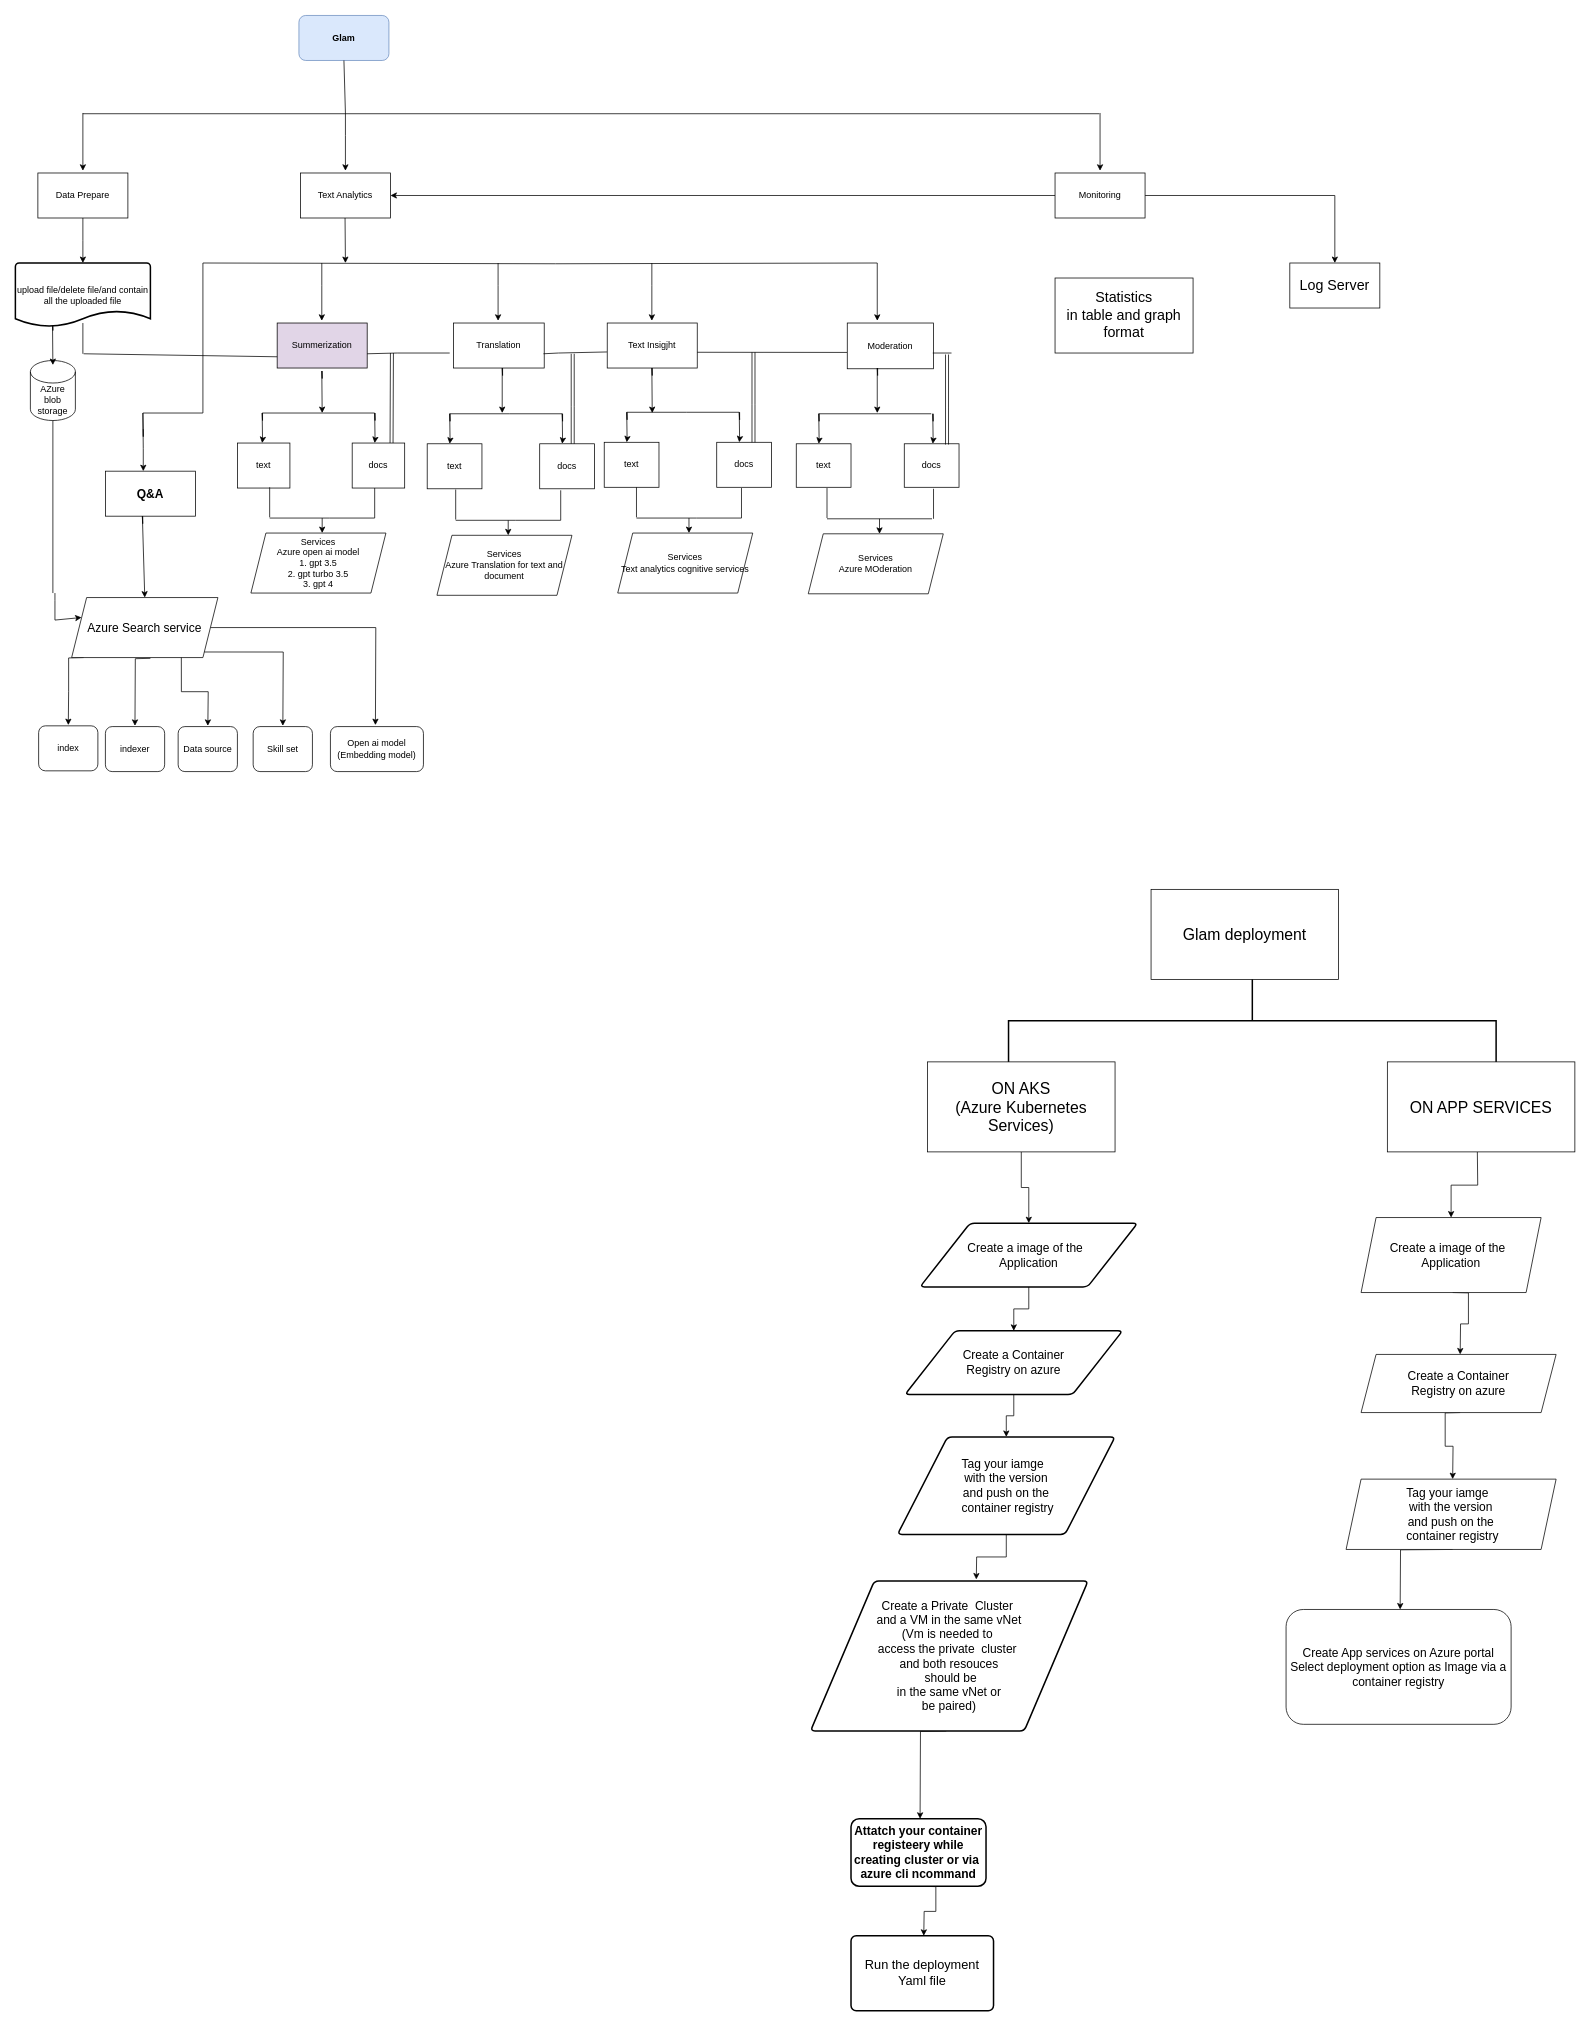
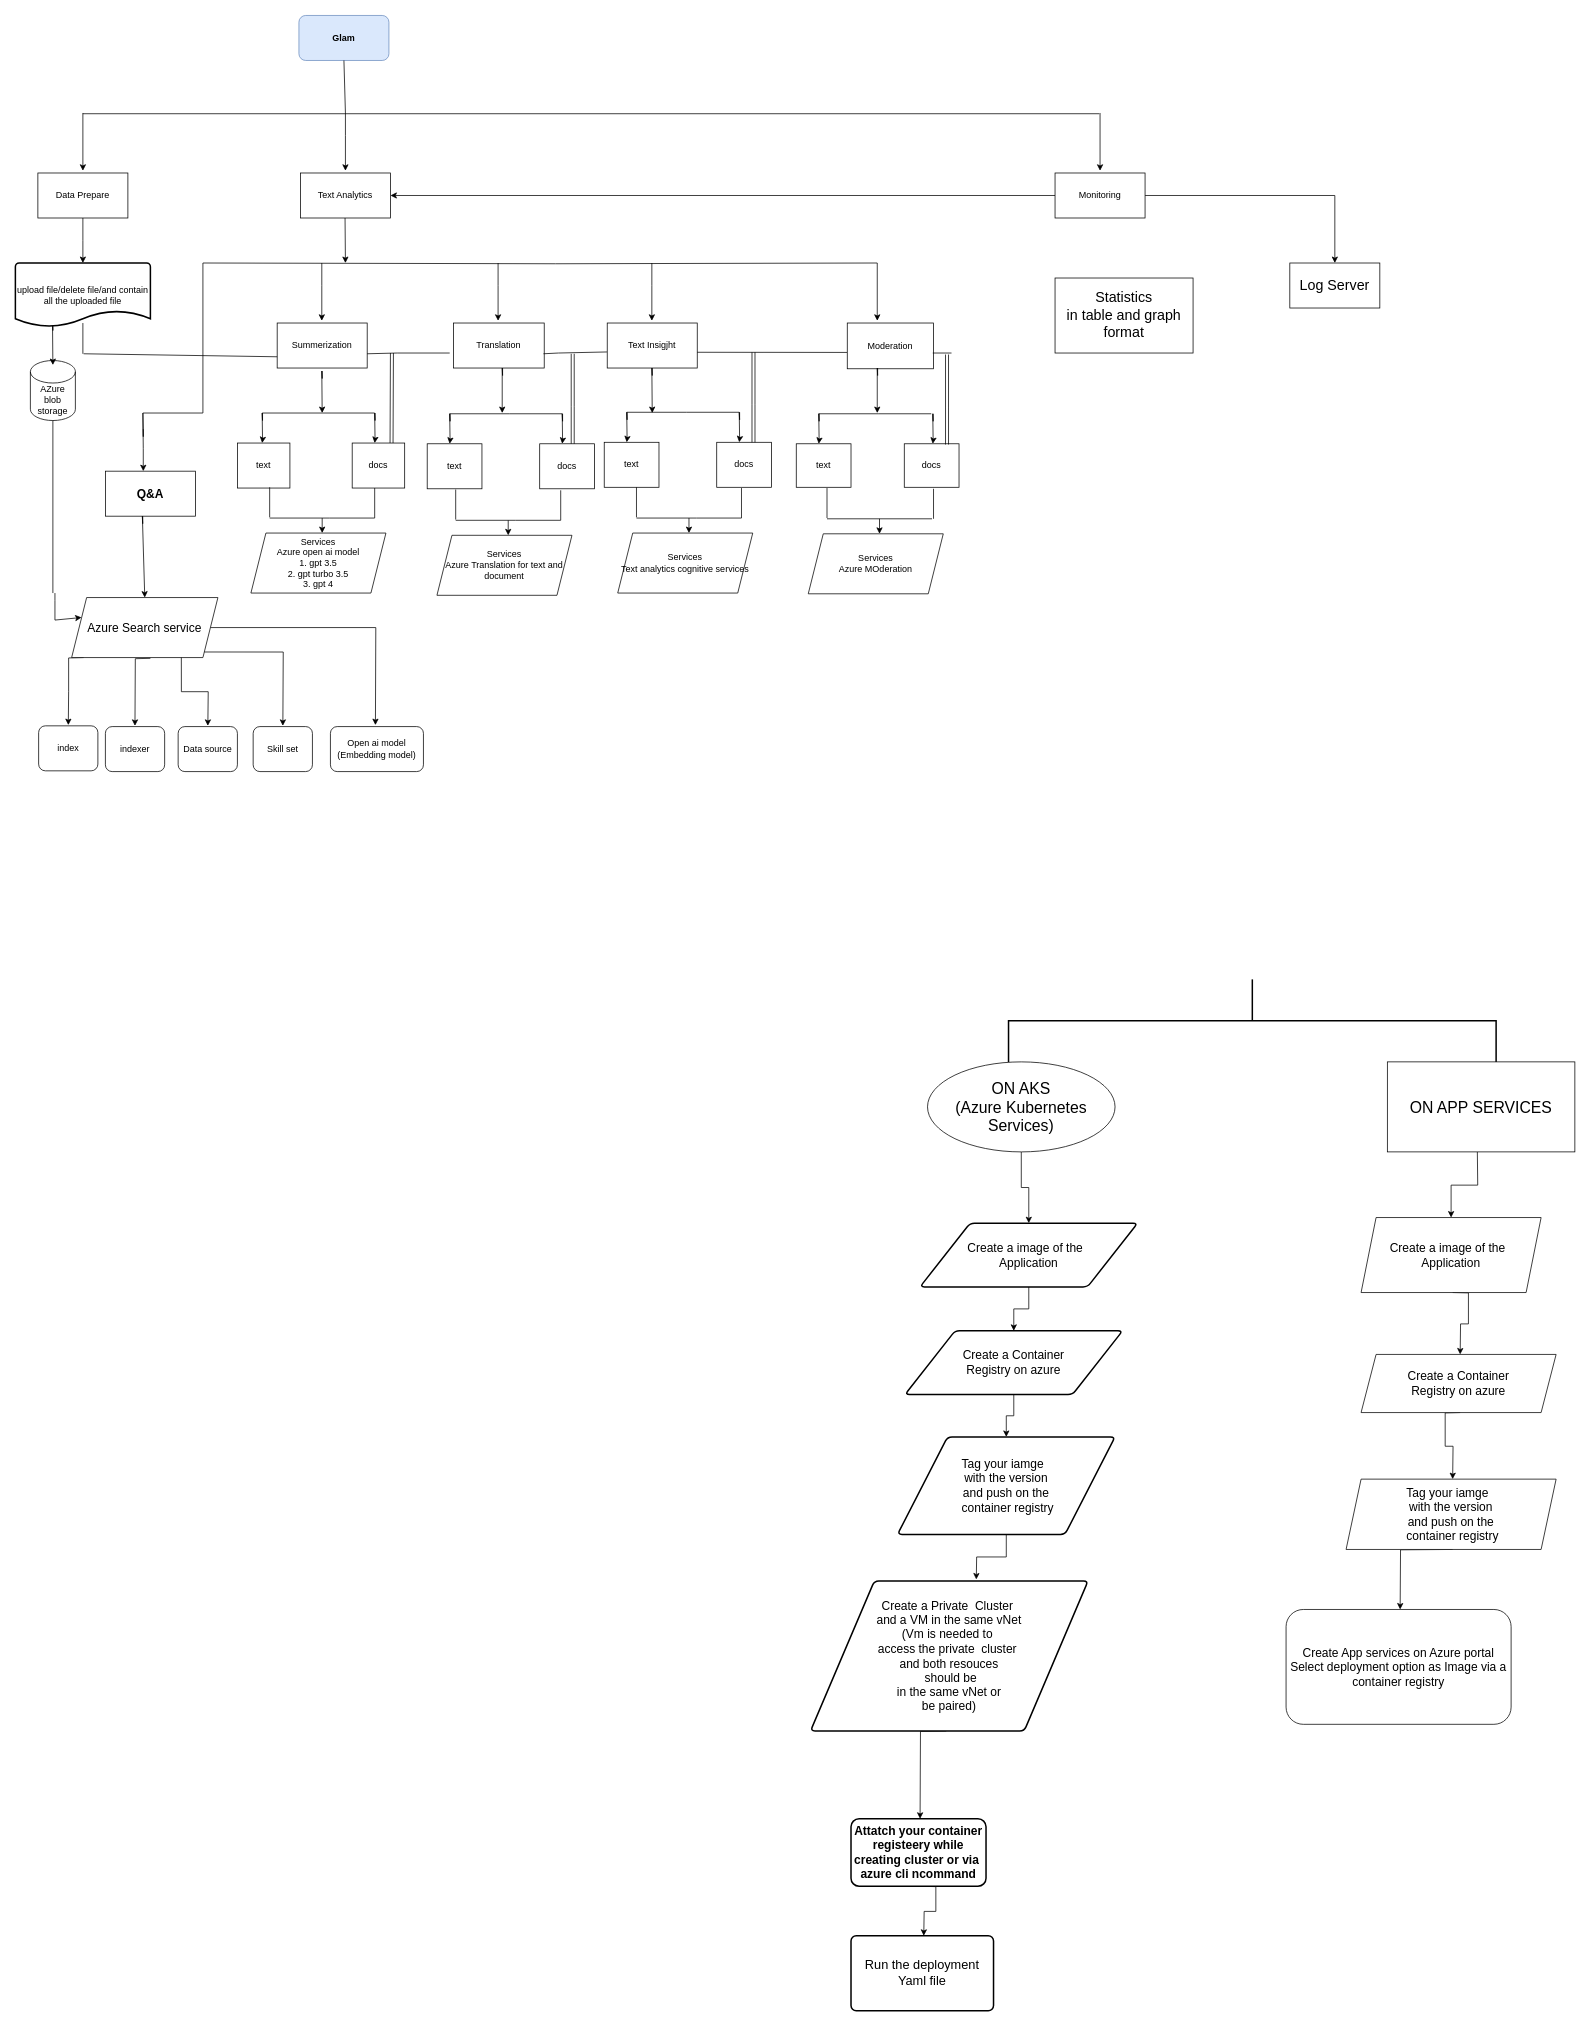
(322, 345) -> (322, 345)
(1245, 934) -> none
(1021, 1107) -> (1021, 1107)
